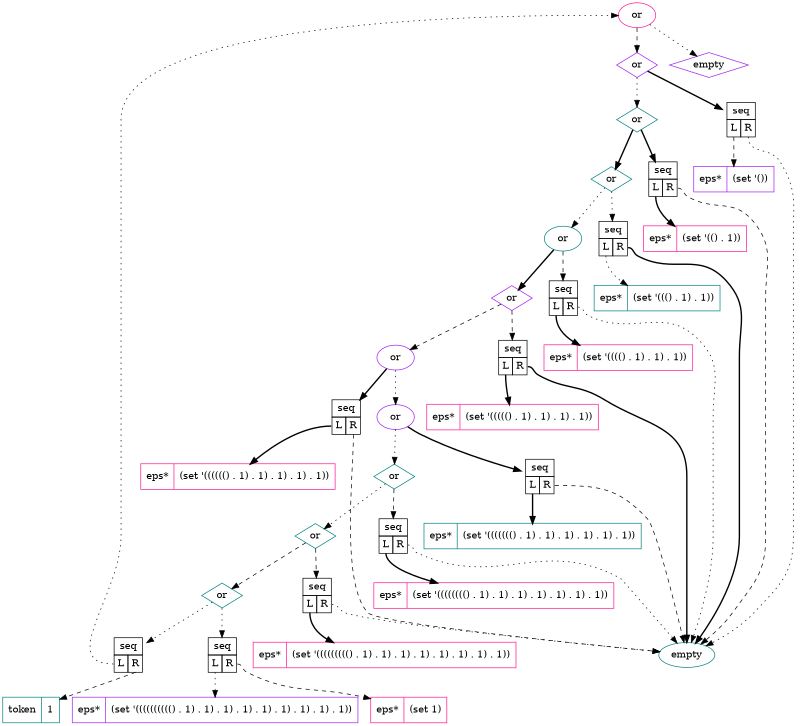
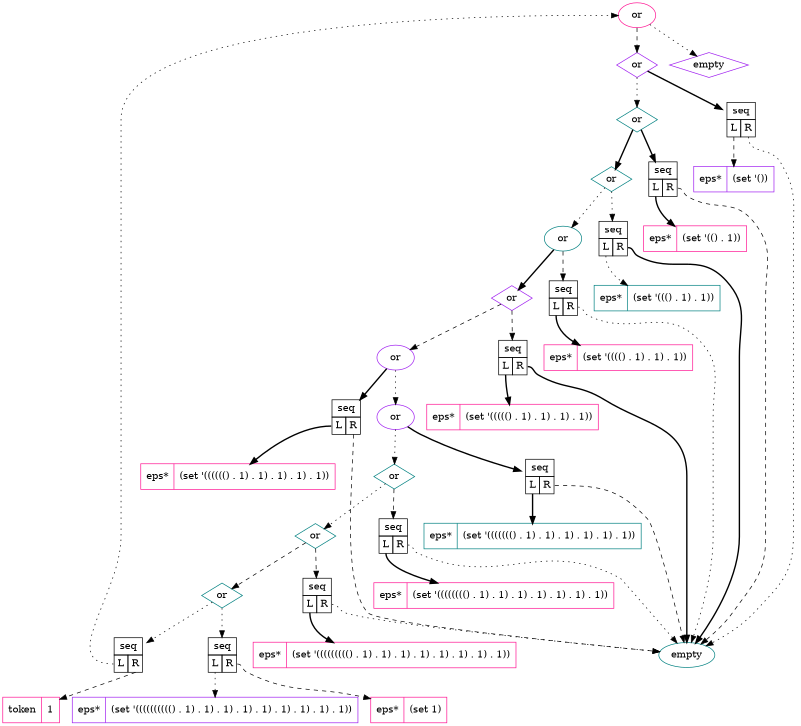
(31, 710) -> (31, 710)
